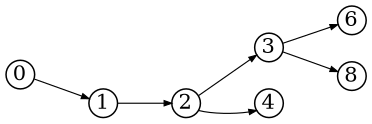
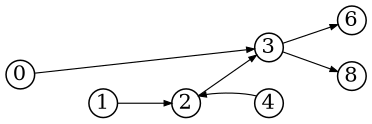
(58, 88) -> (141, 61)
(224, 113) -> (231, 93)
